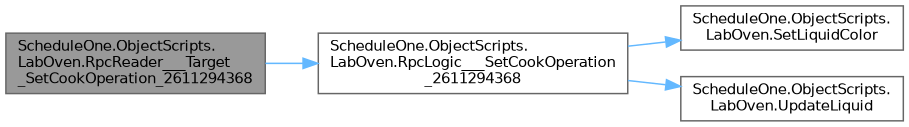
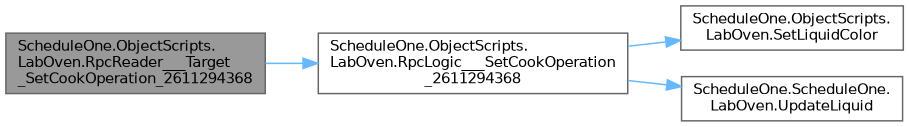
(792, 99) -> (792, 99)
